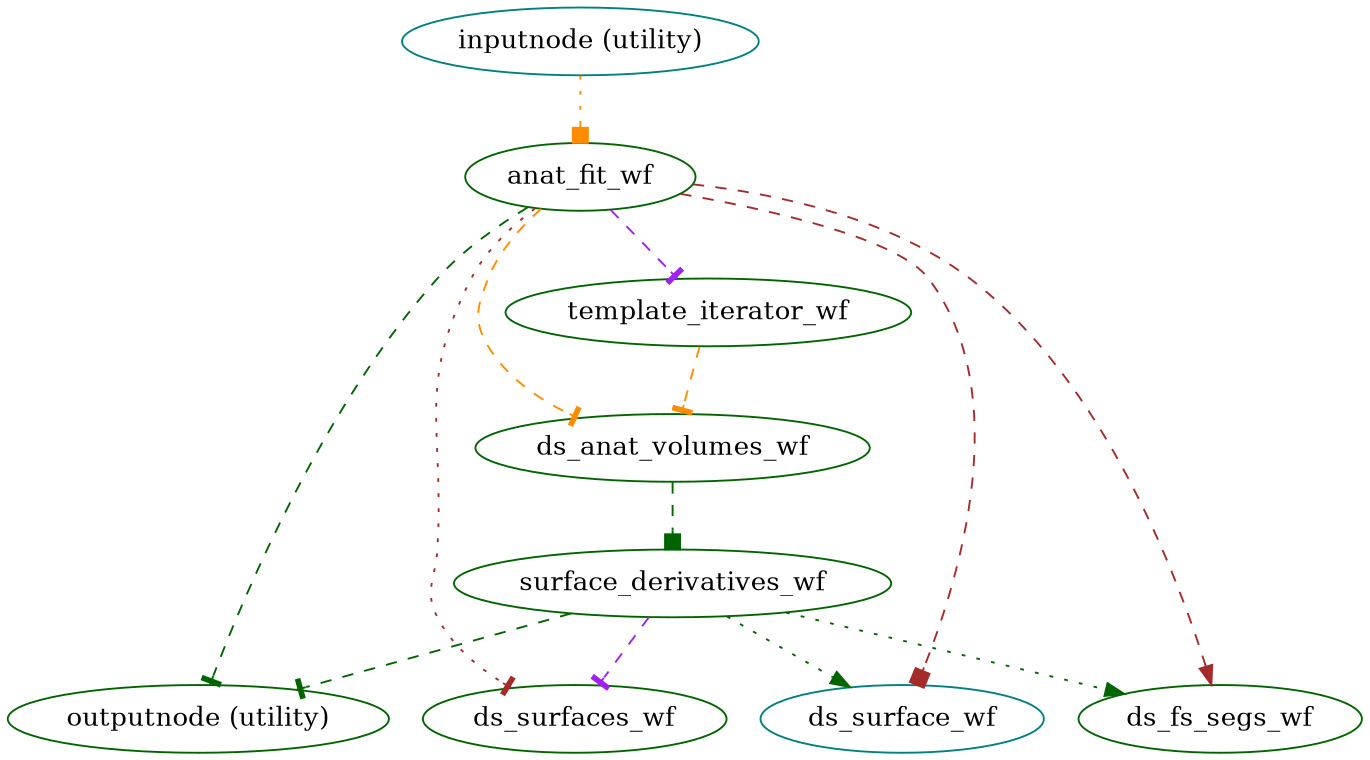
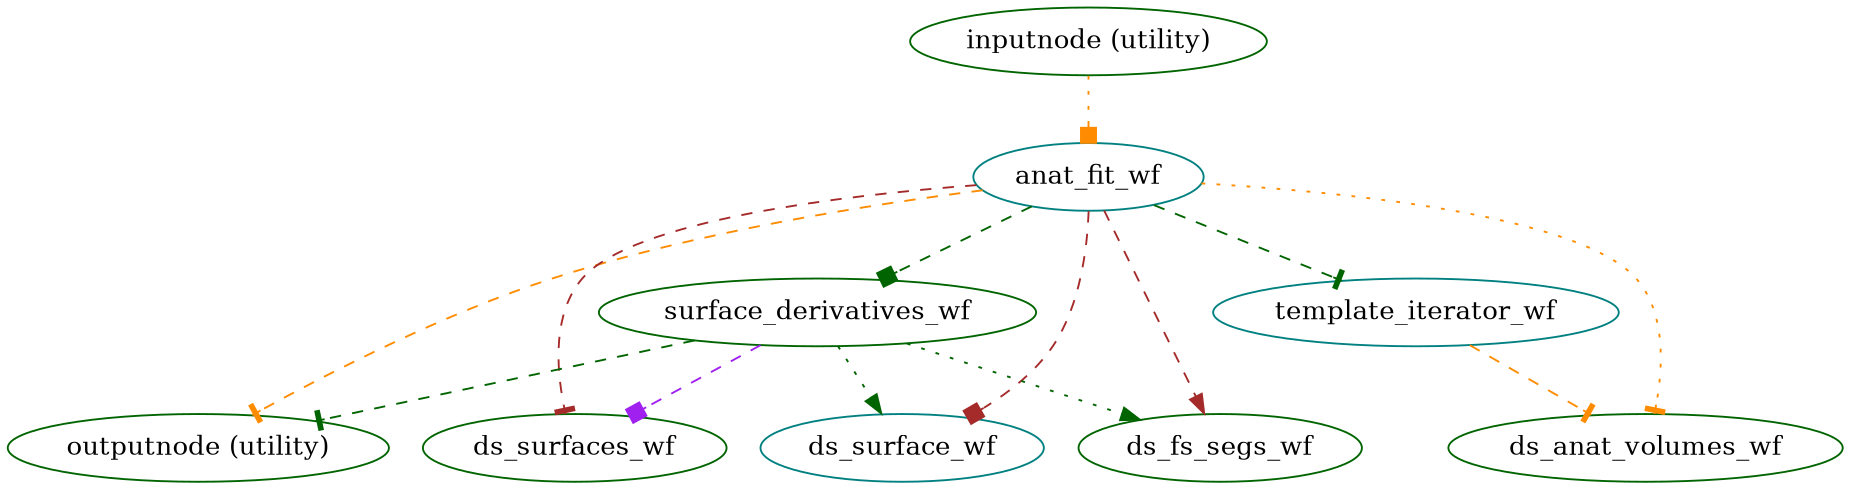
(580, 41) -> (1088, 41)
(580, 177) -> (1088, 177)
(641, 241) -> (1244, 241)
(708, 312) -> (1416, 312)
(479, 322) -> (1490, 218)
(338, 418) -> (665, 247)
(437, 445) -> (708, 223)
(673, 506) -> (965, 239)
(627, 647) -> (703, 376)
